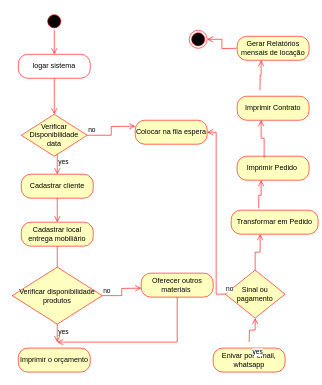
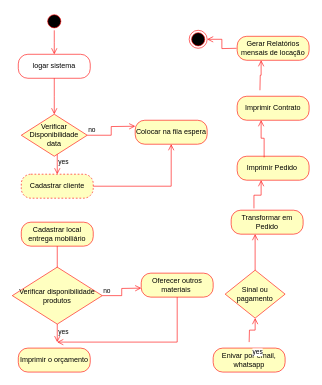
(57, 186) -> (57, 186)
(57, 210) -> (152, 186)
(216, 214) -> none
(275, 222) -> (267, 222)
